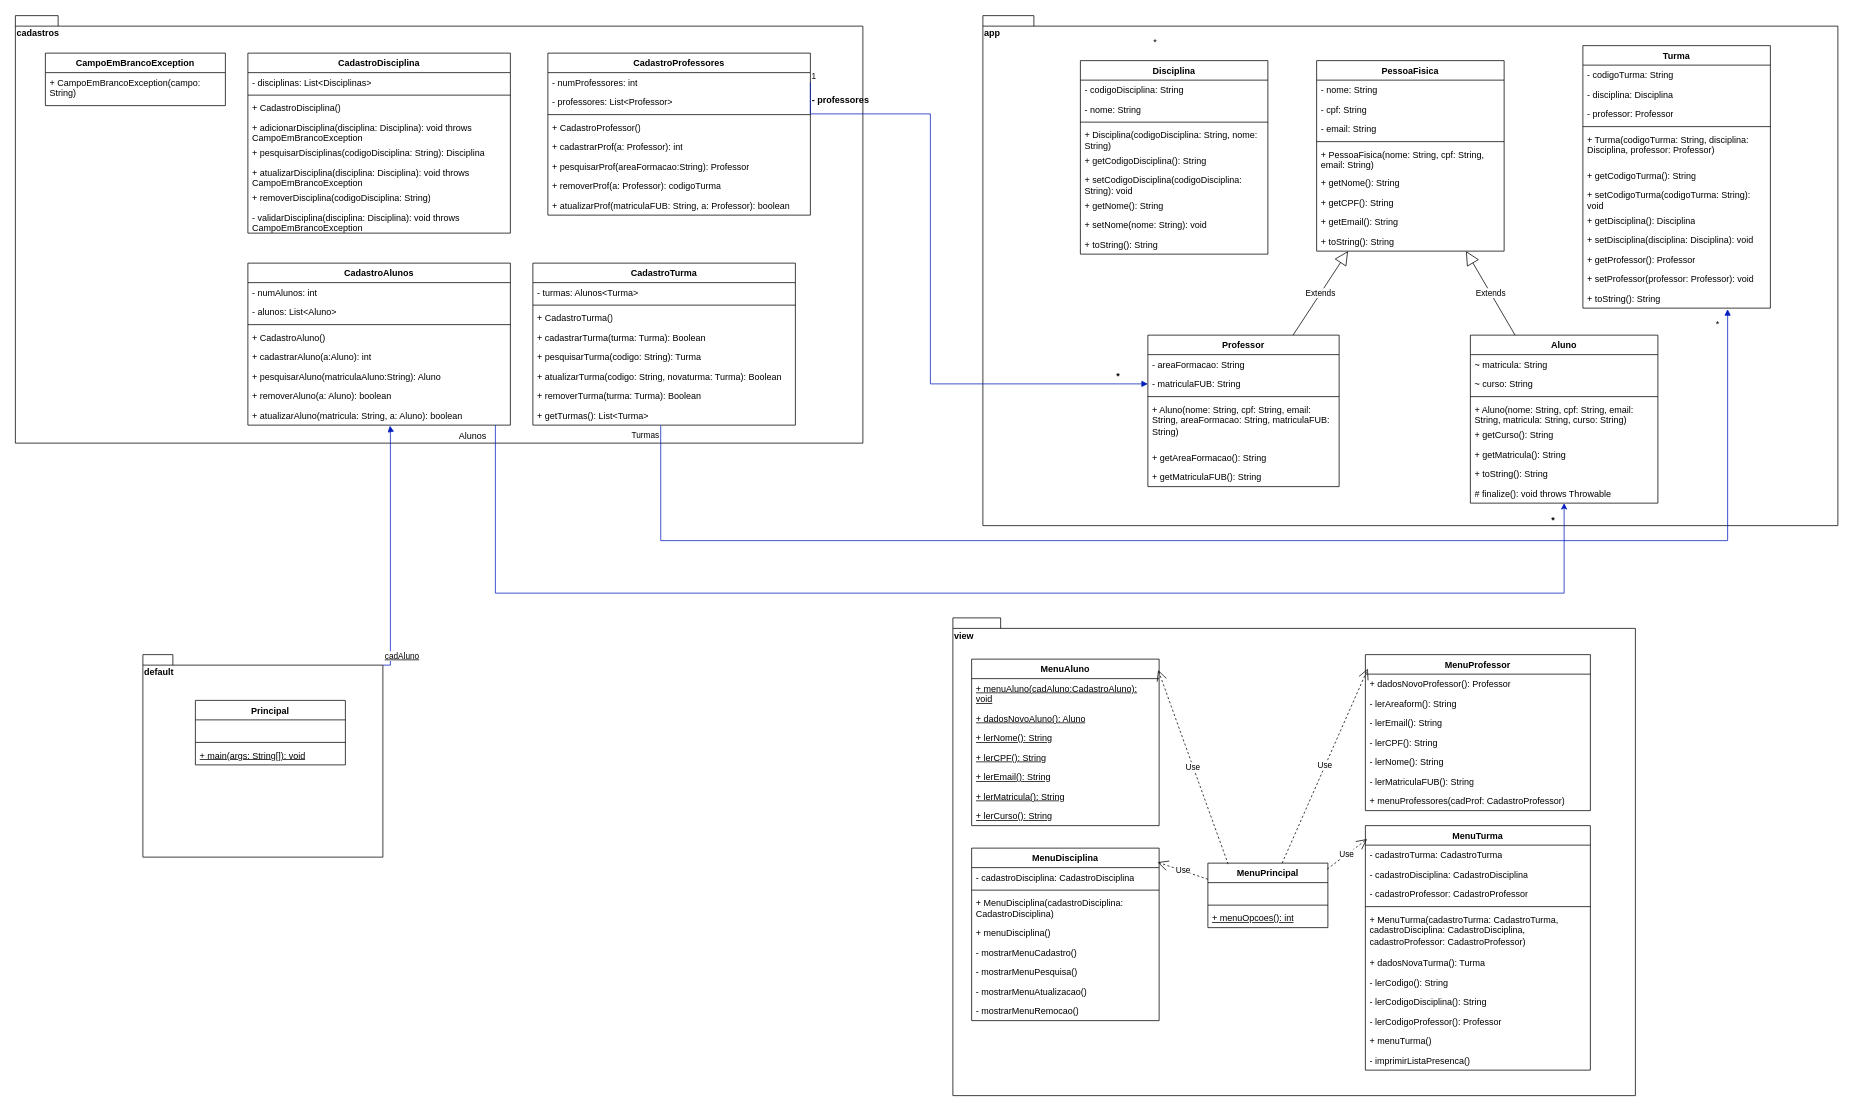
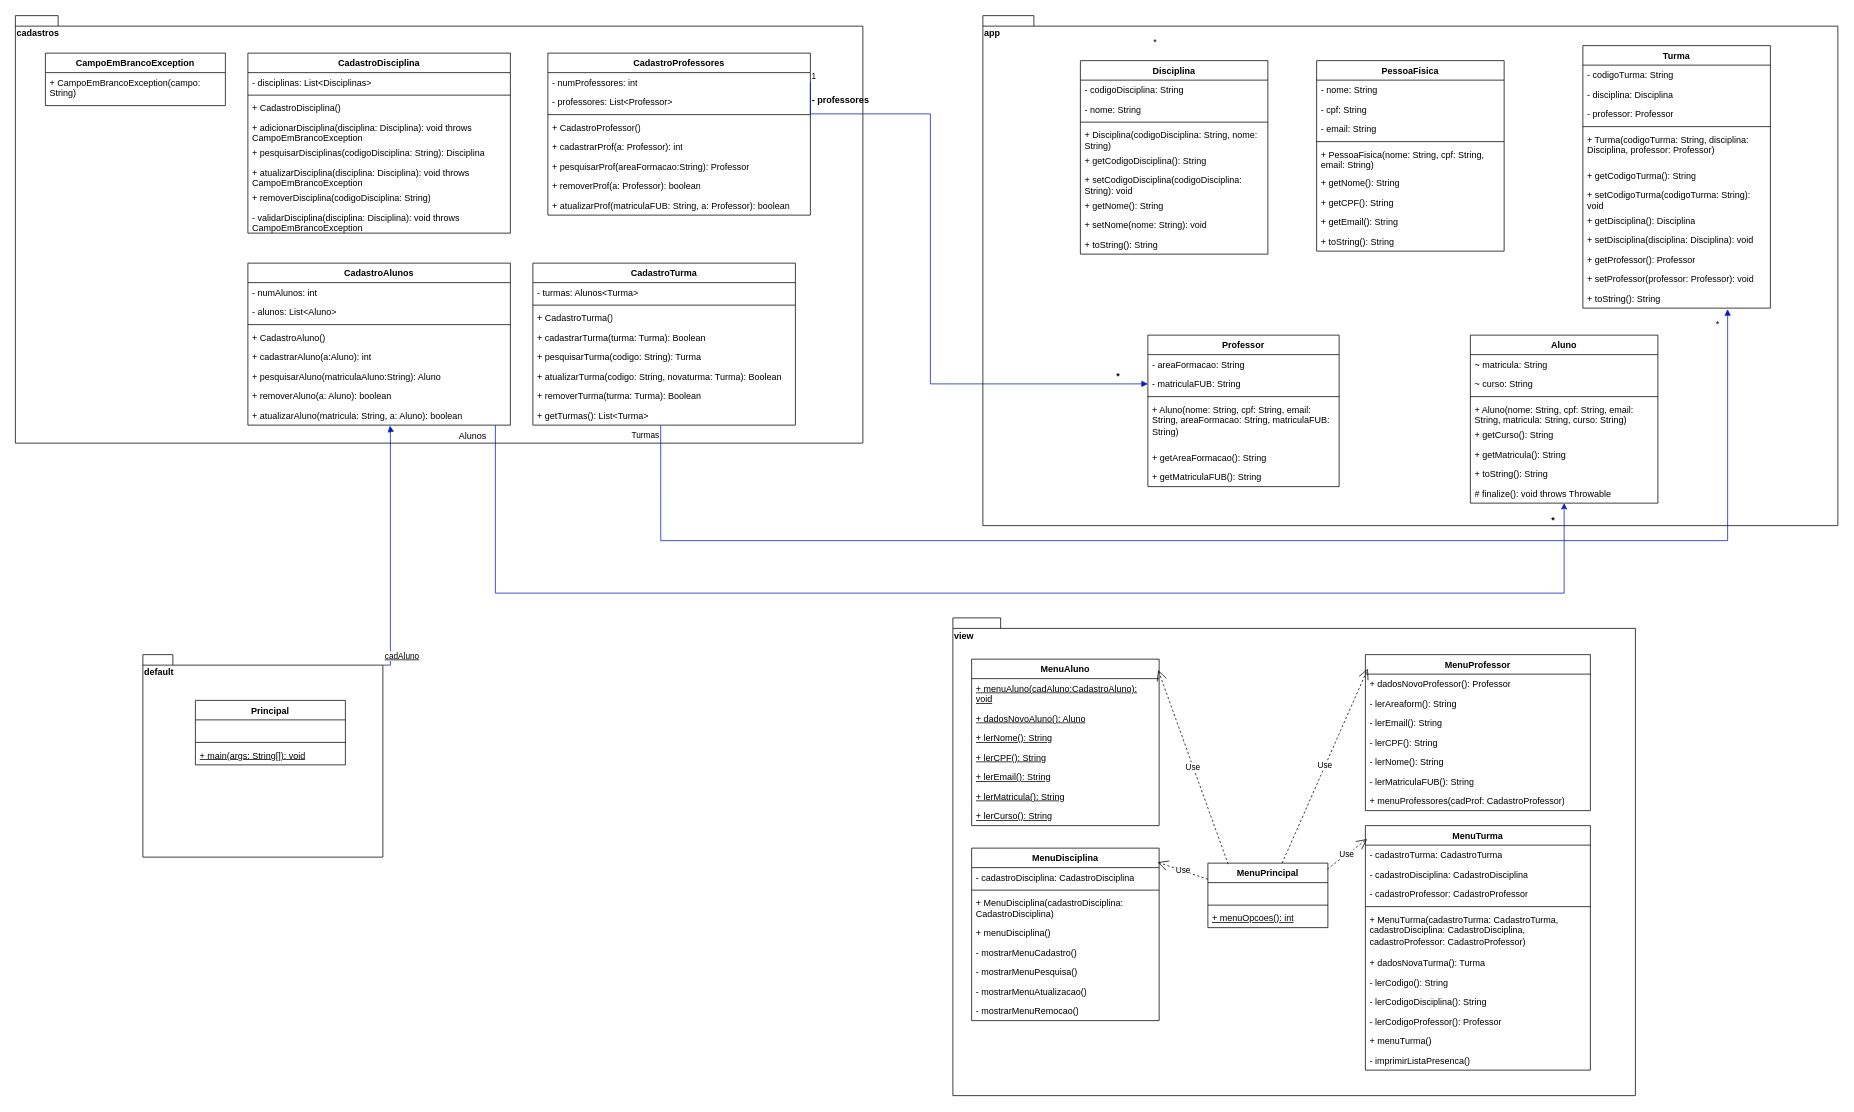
(646, 187) -> (636, 187)
(1317, 299) -> none
(1494, 299) -> none
